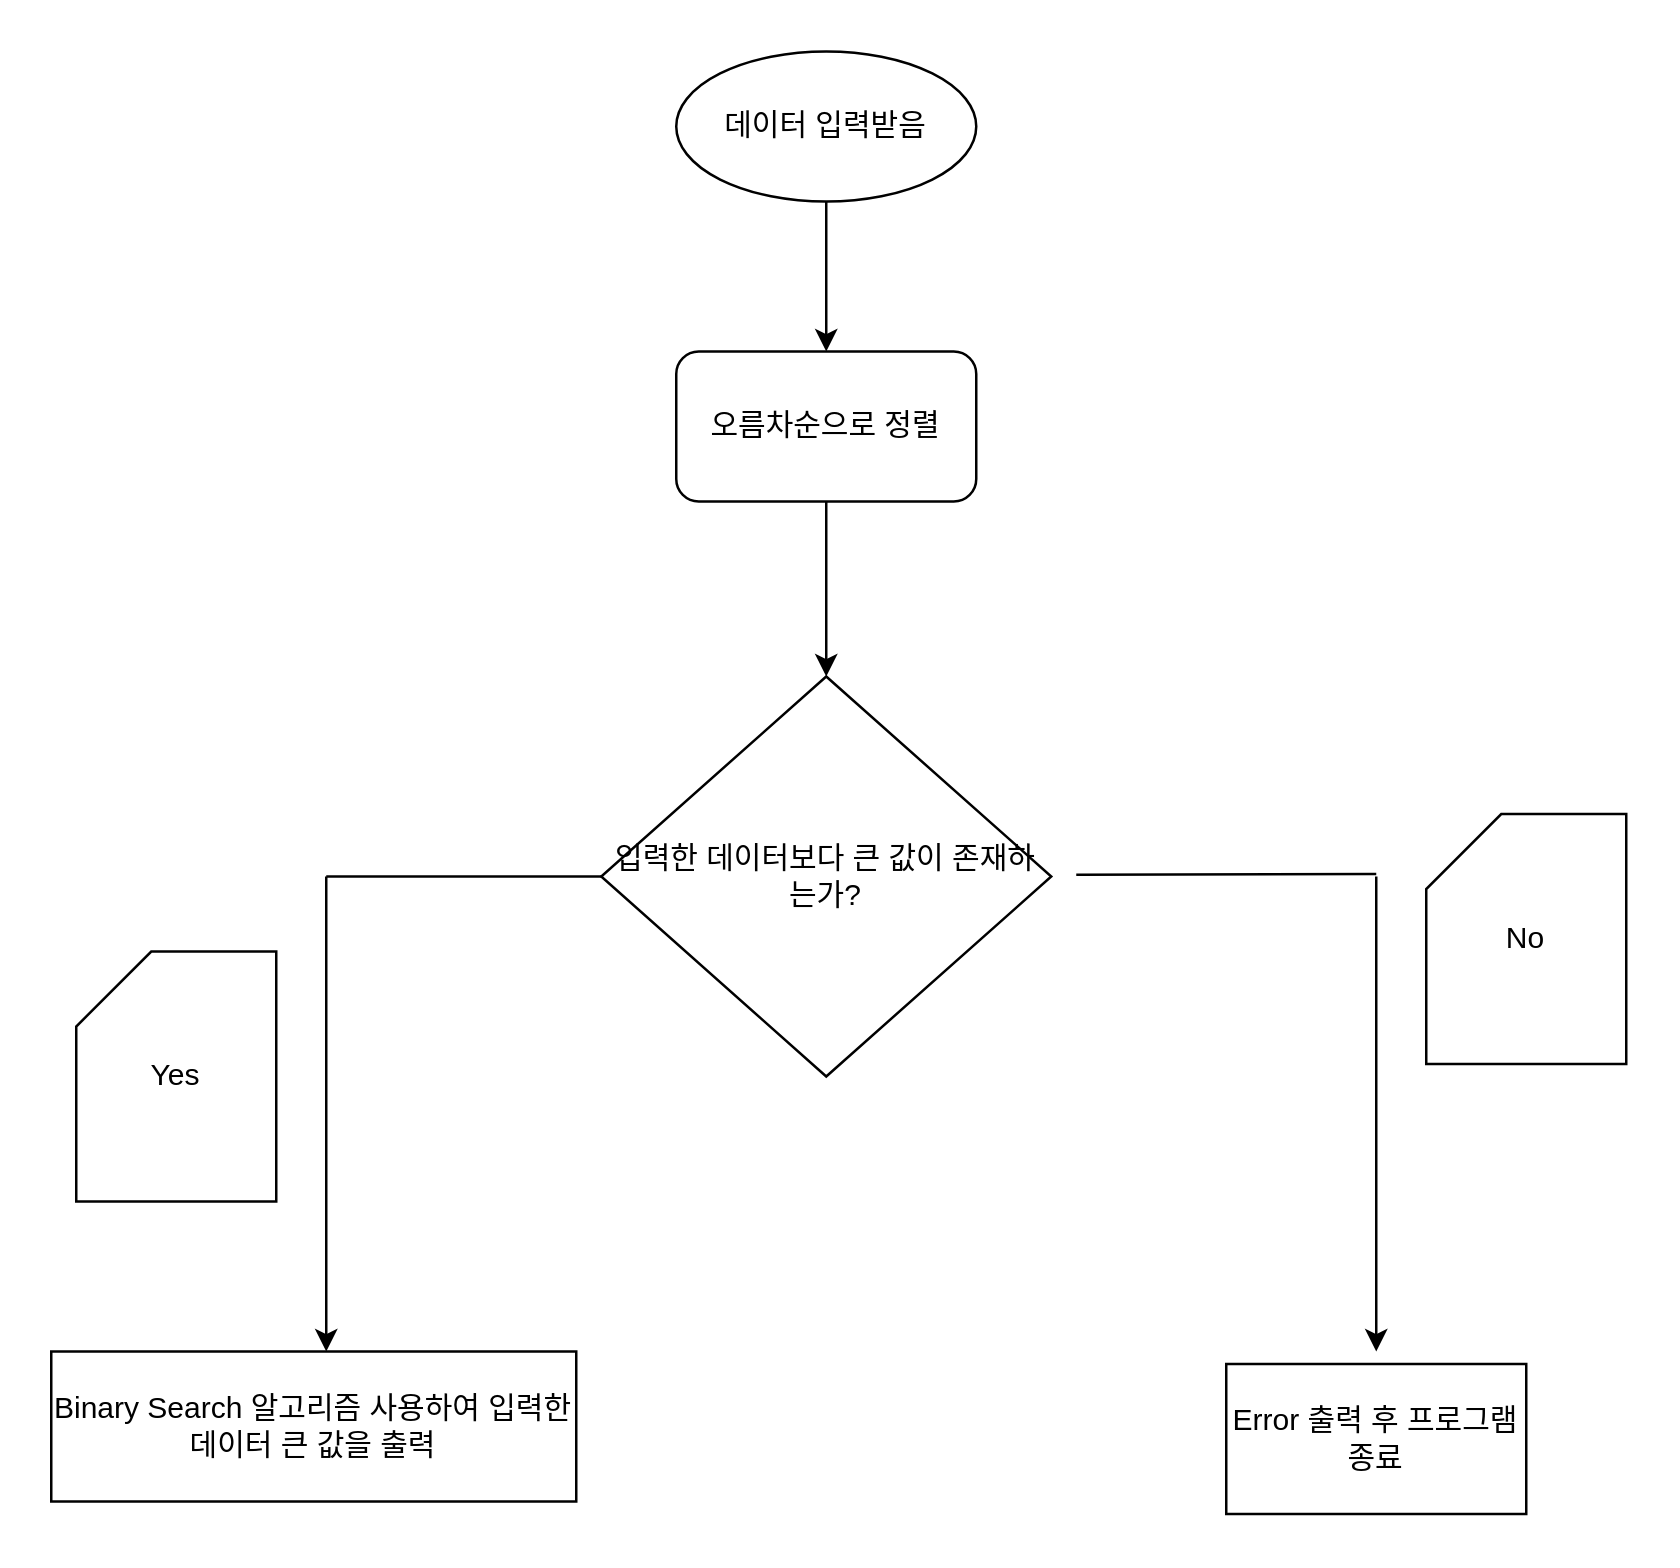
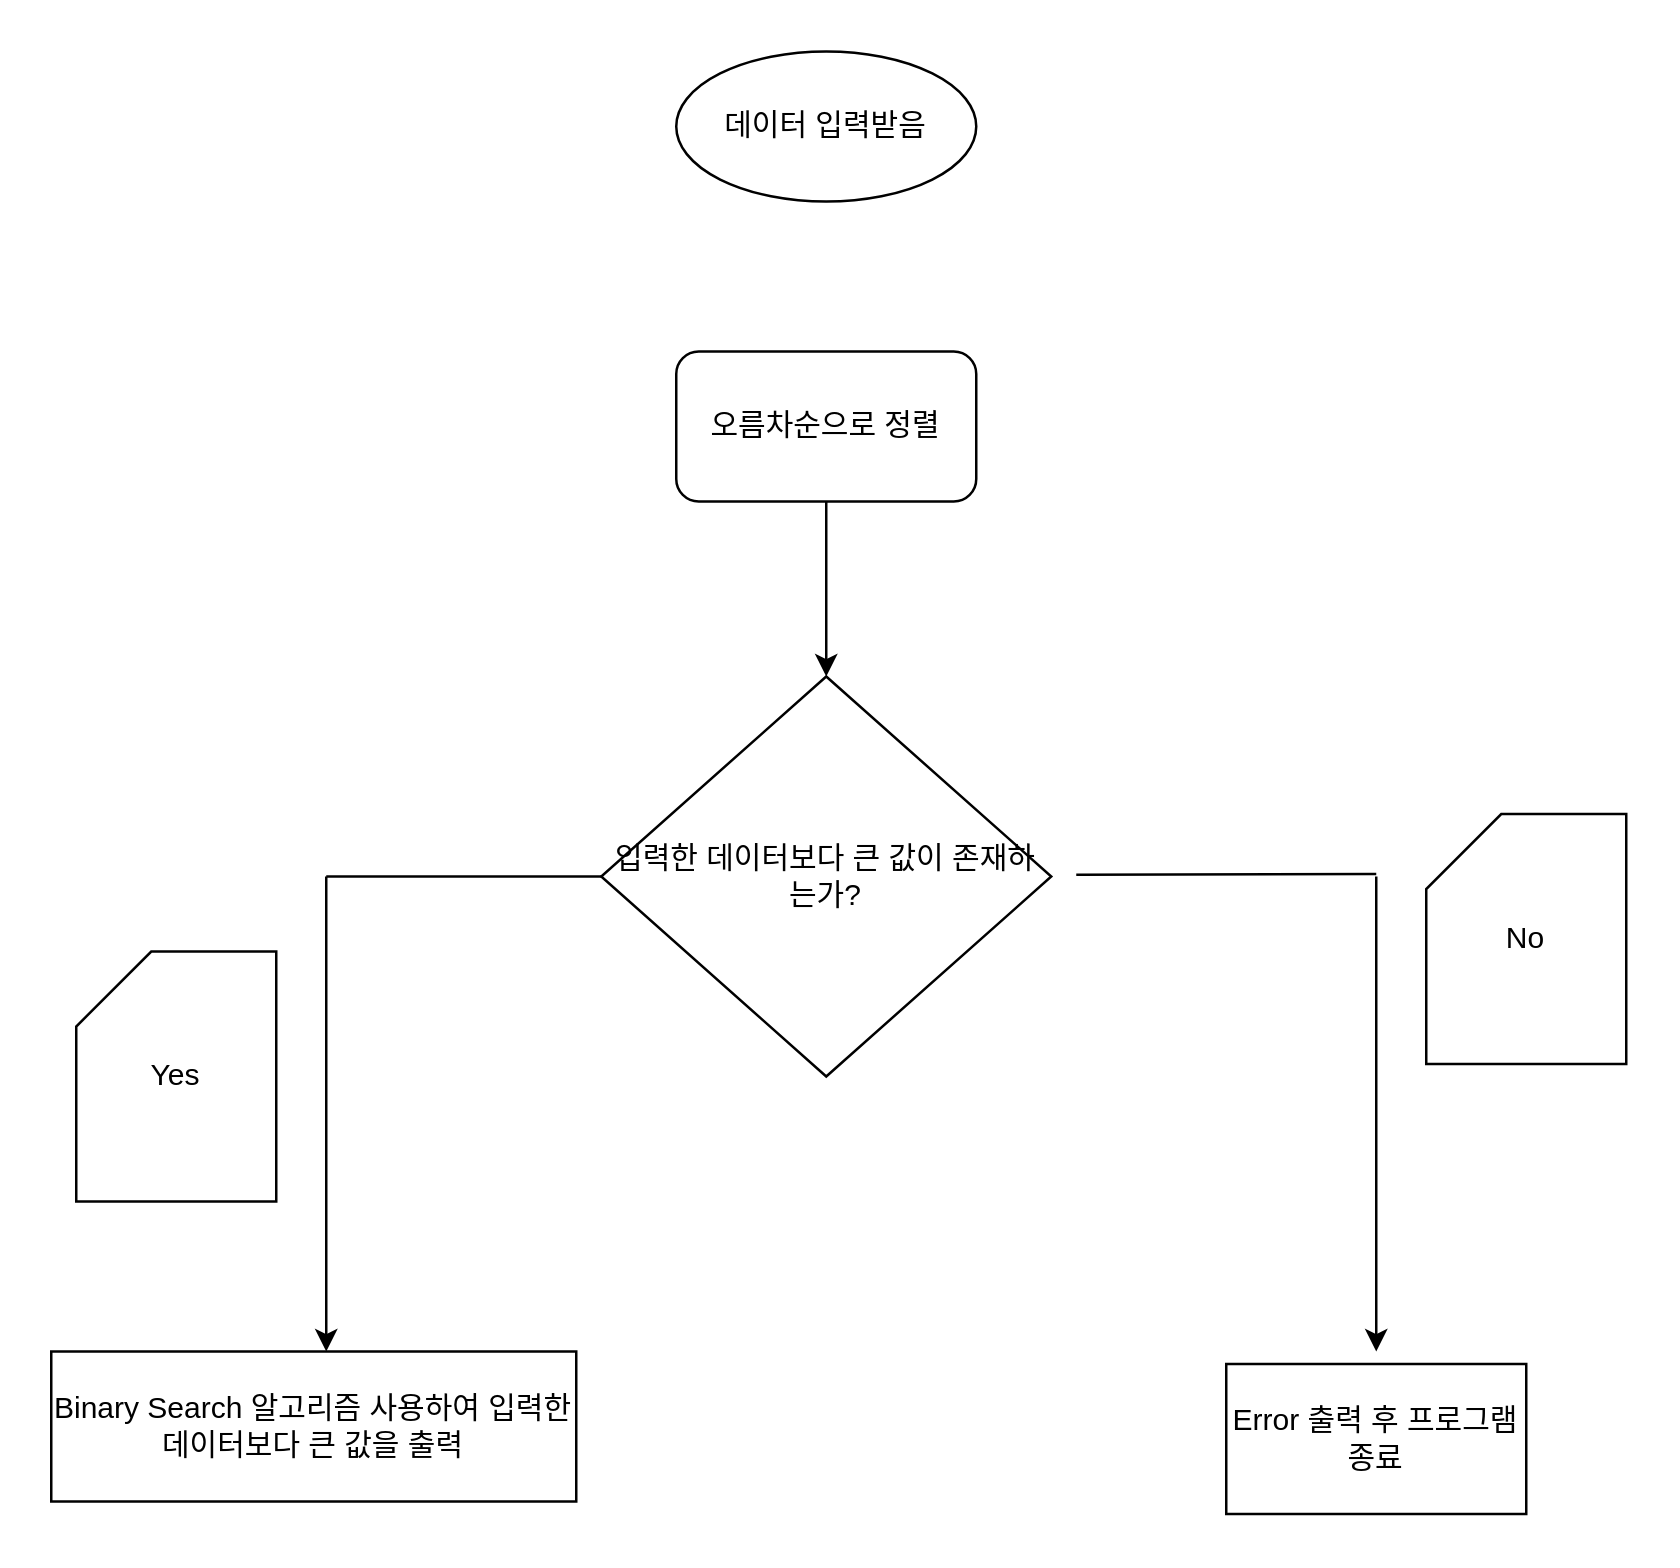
(826, 268) -> none
(314, 1426) -> (314, 1426)
